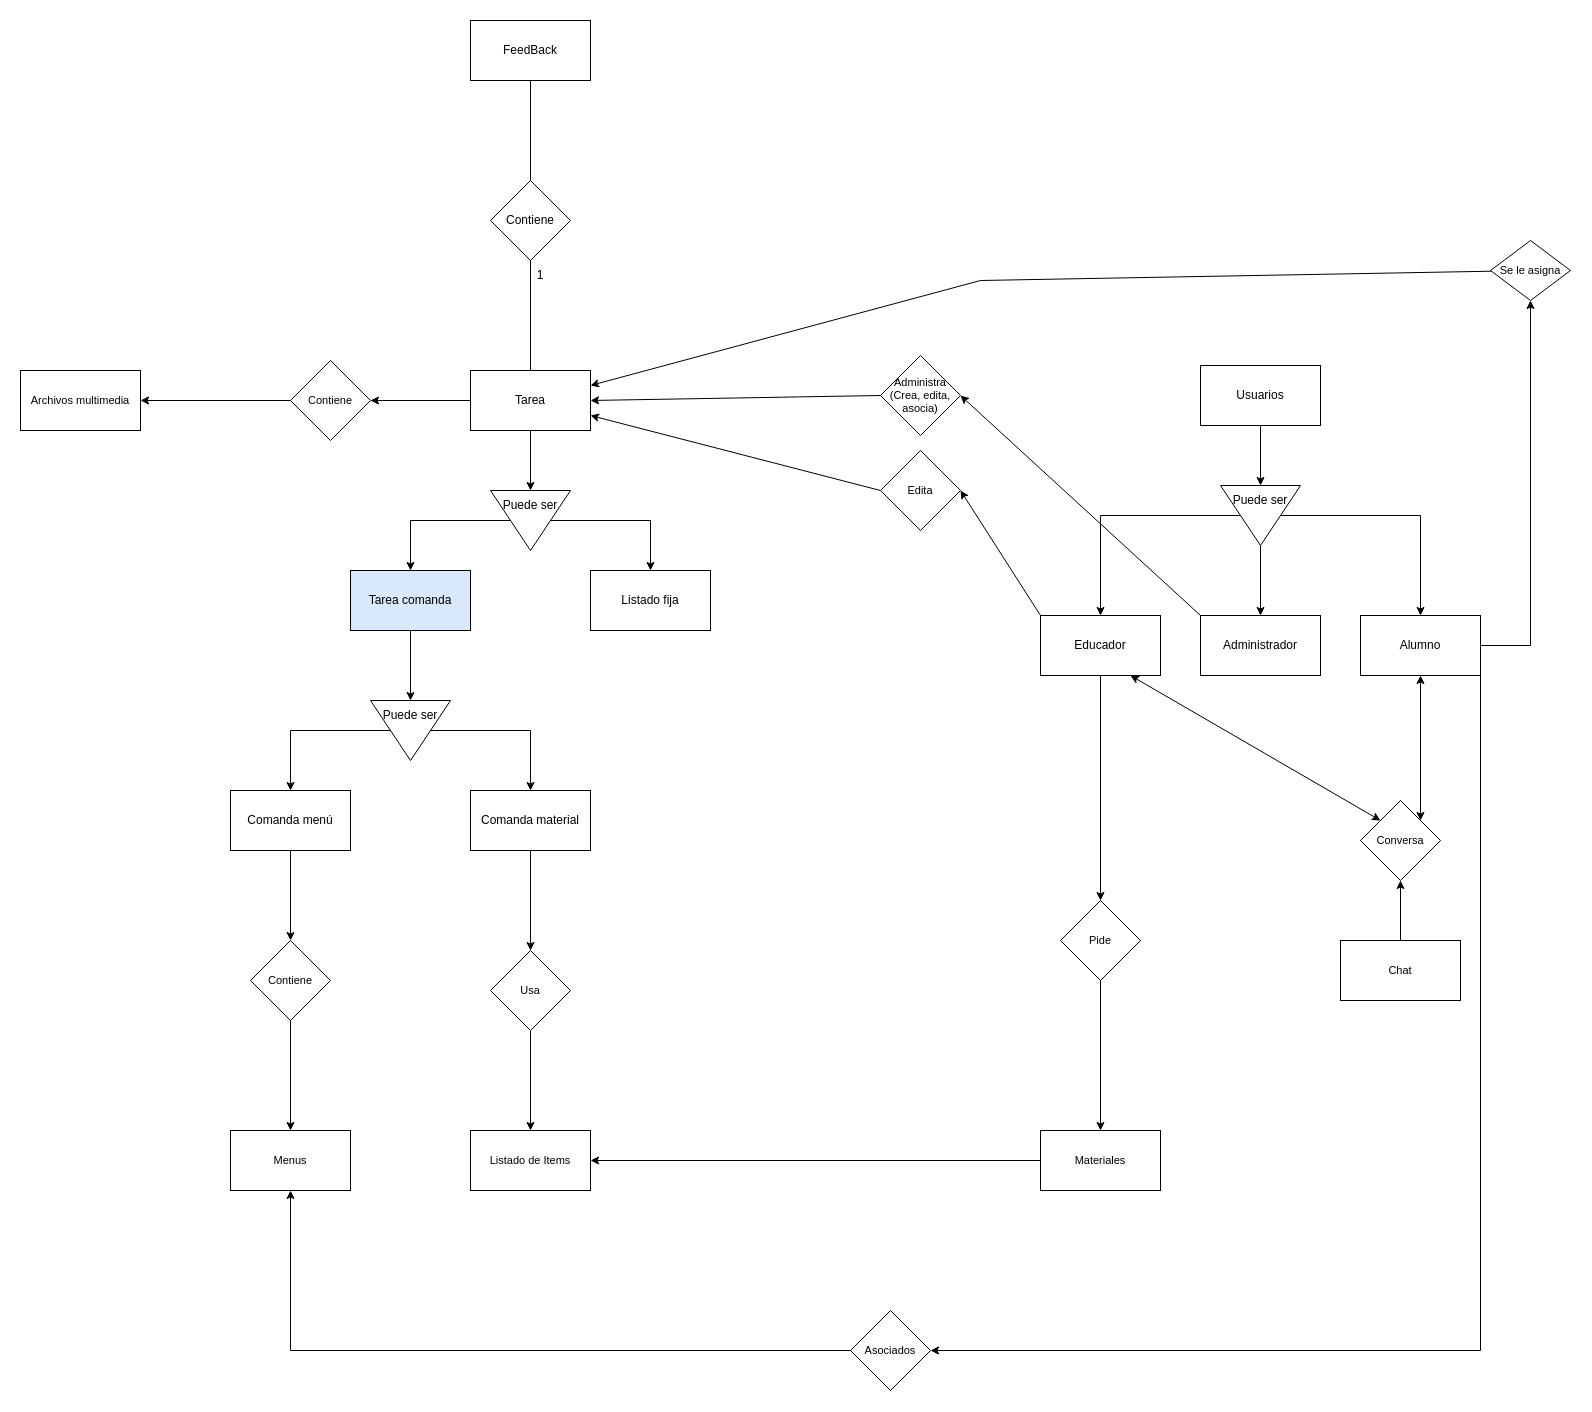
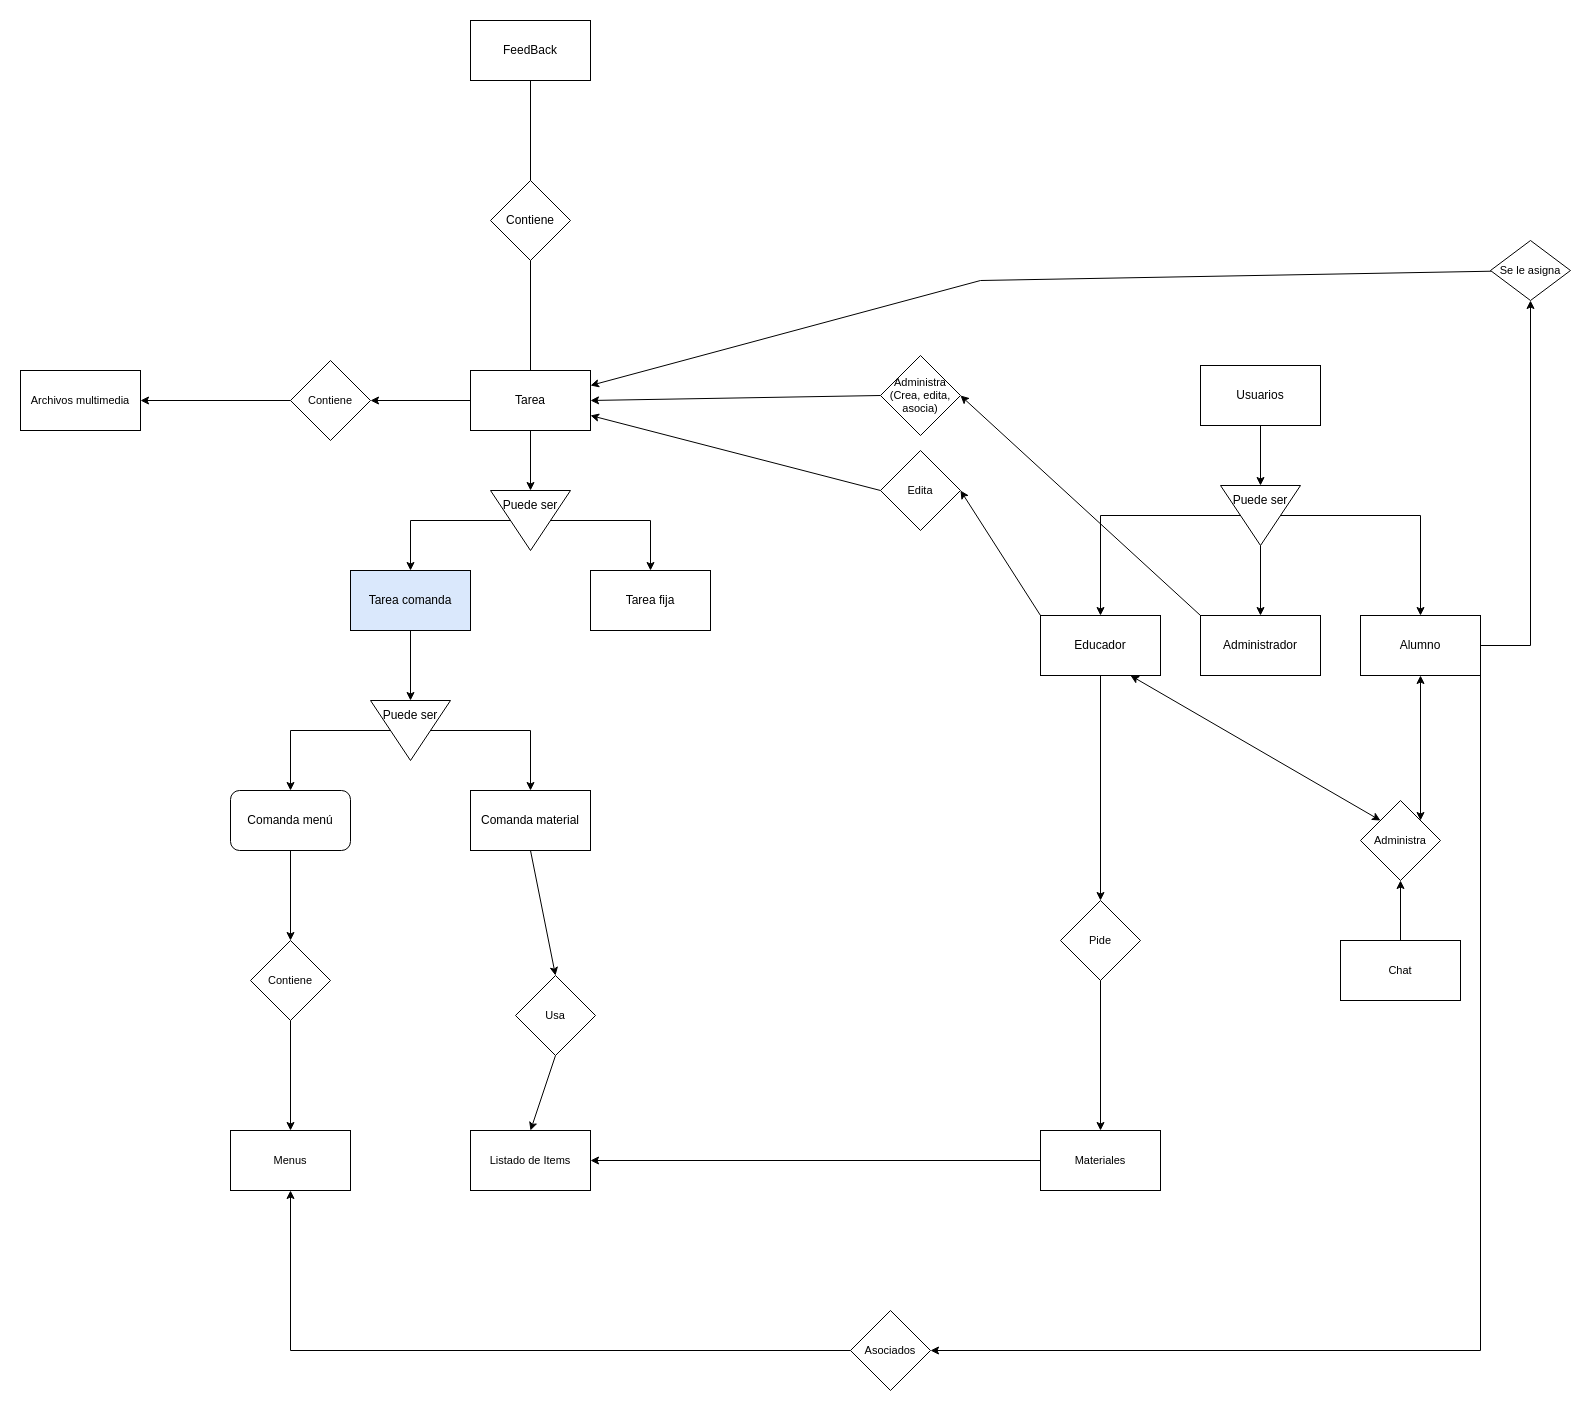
(541, 276) -> none
(651, 601) -> (651, 601)
(291, 821) -> (291, 821)
(1401, 841) -> (1401, 841)
(531, 991) -> (556, 1016)
